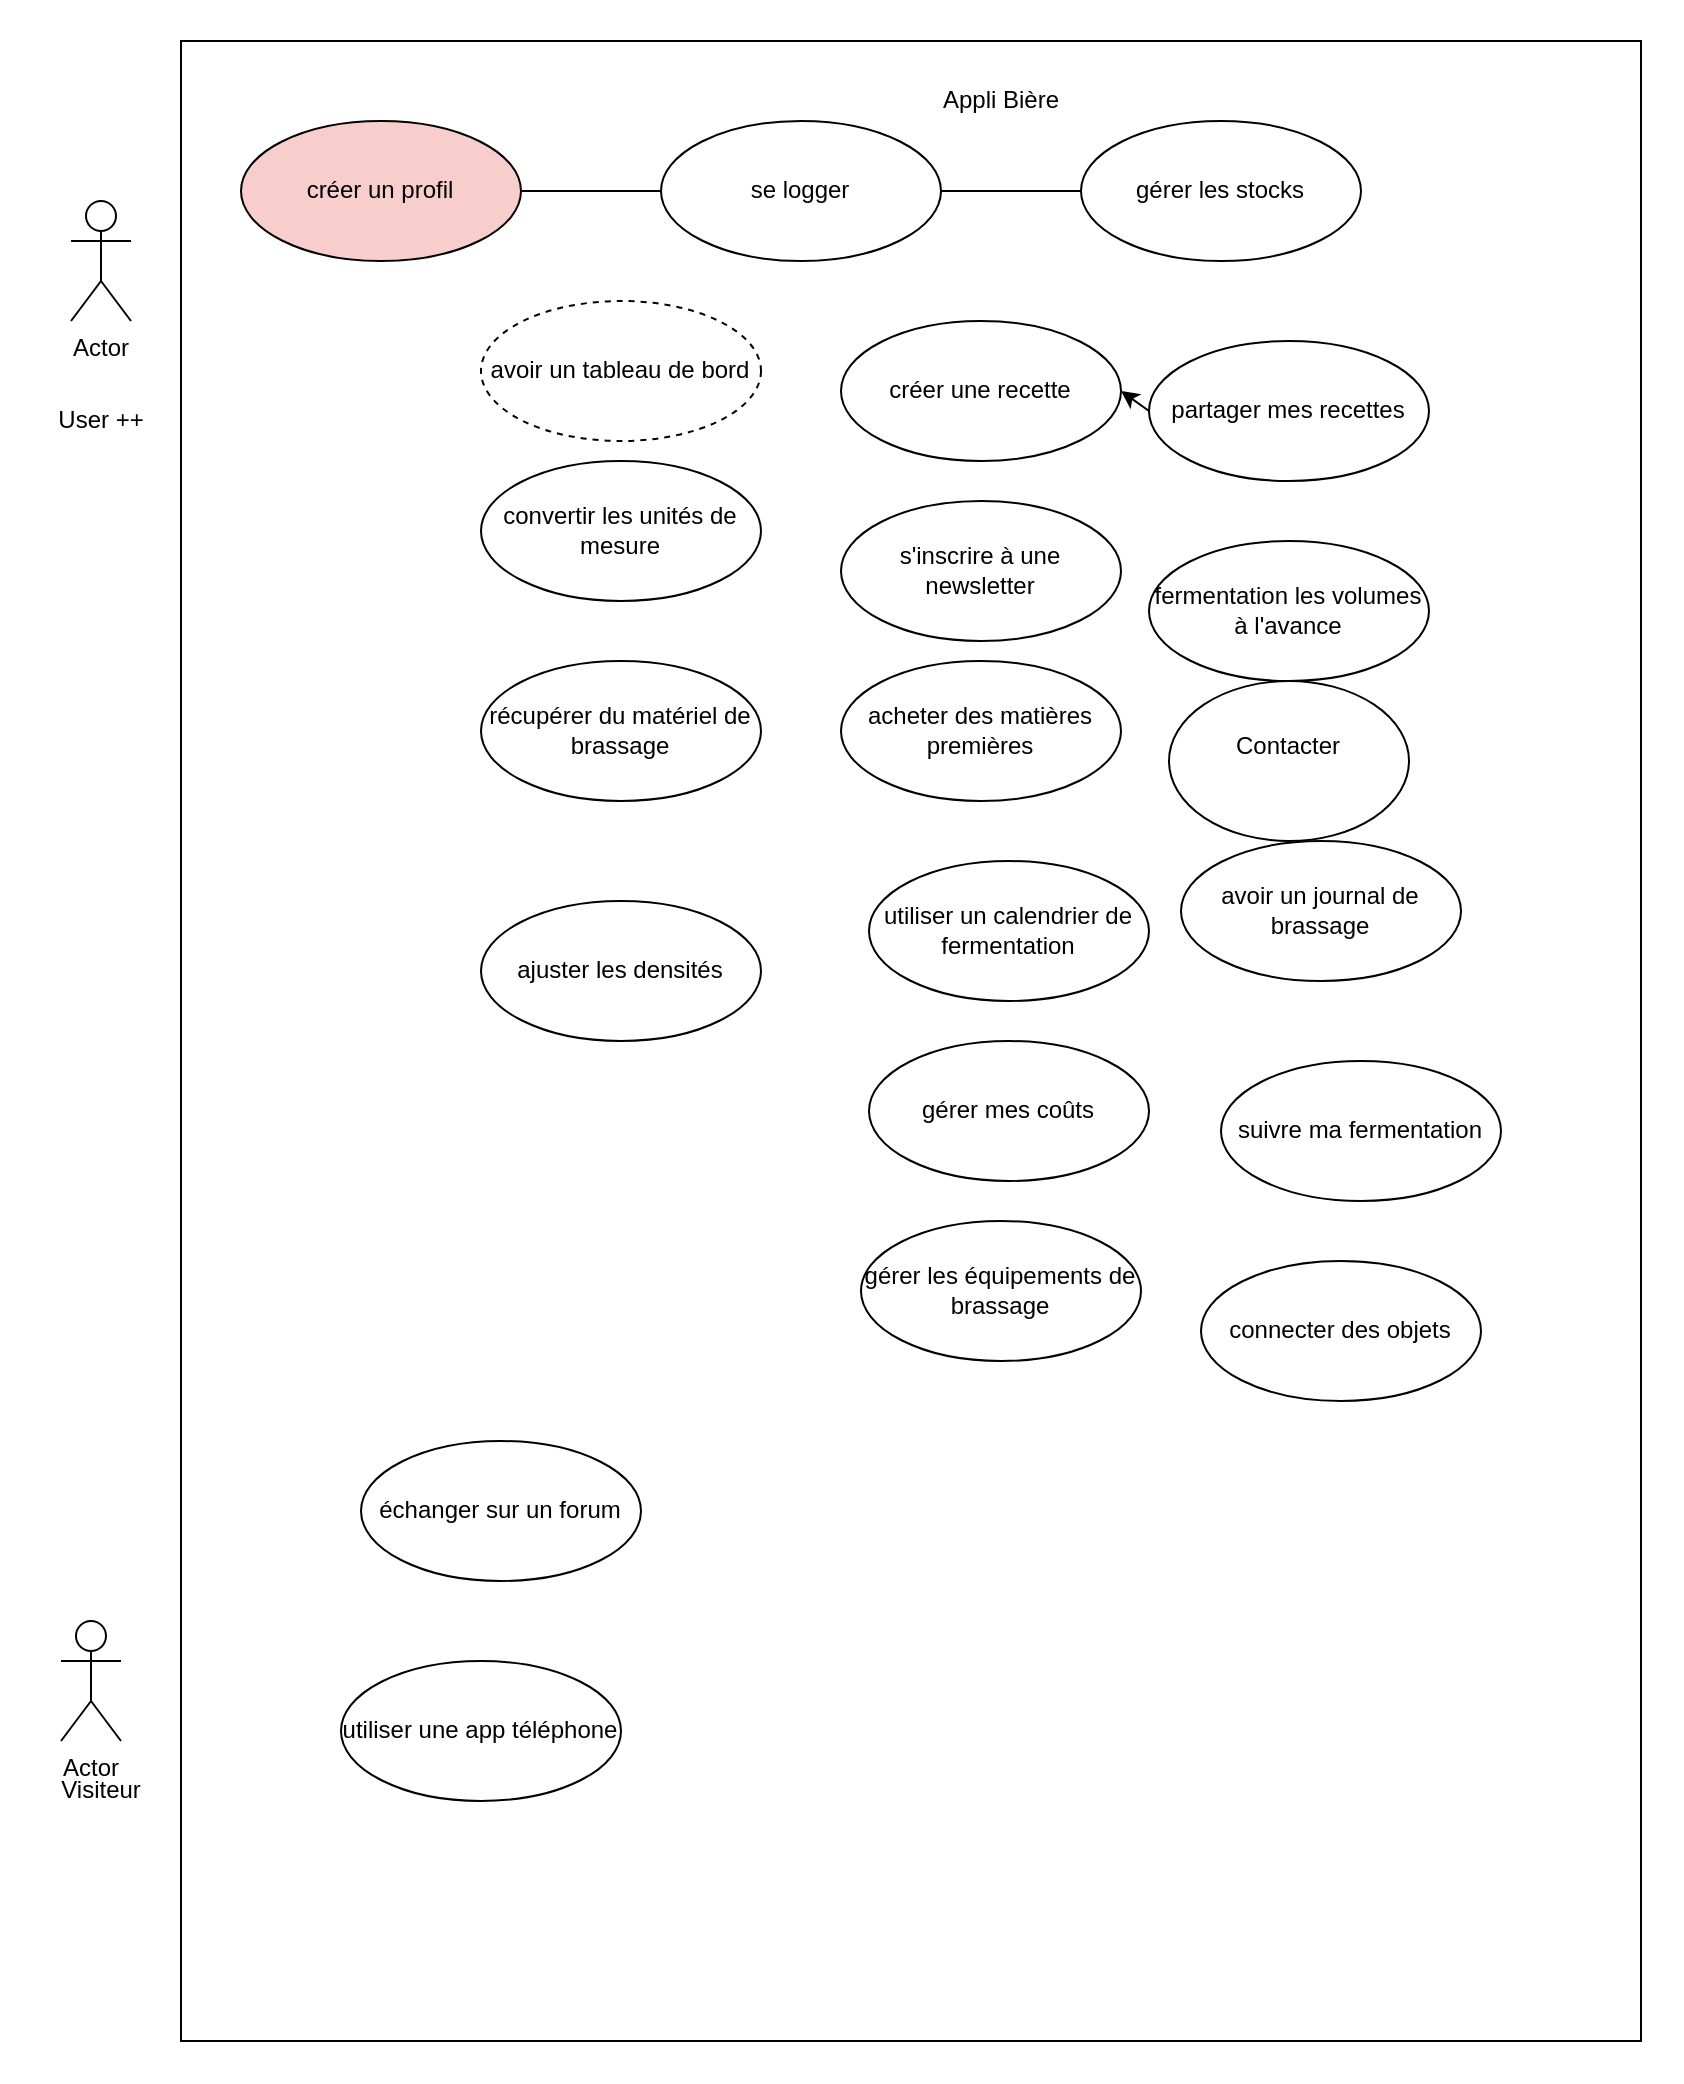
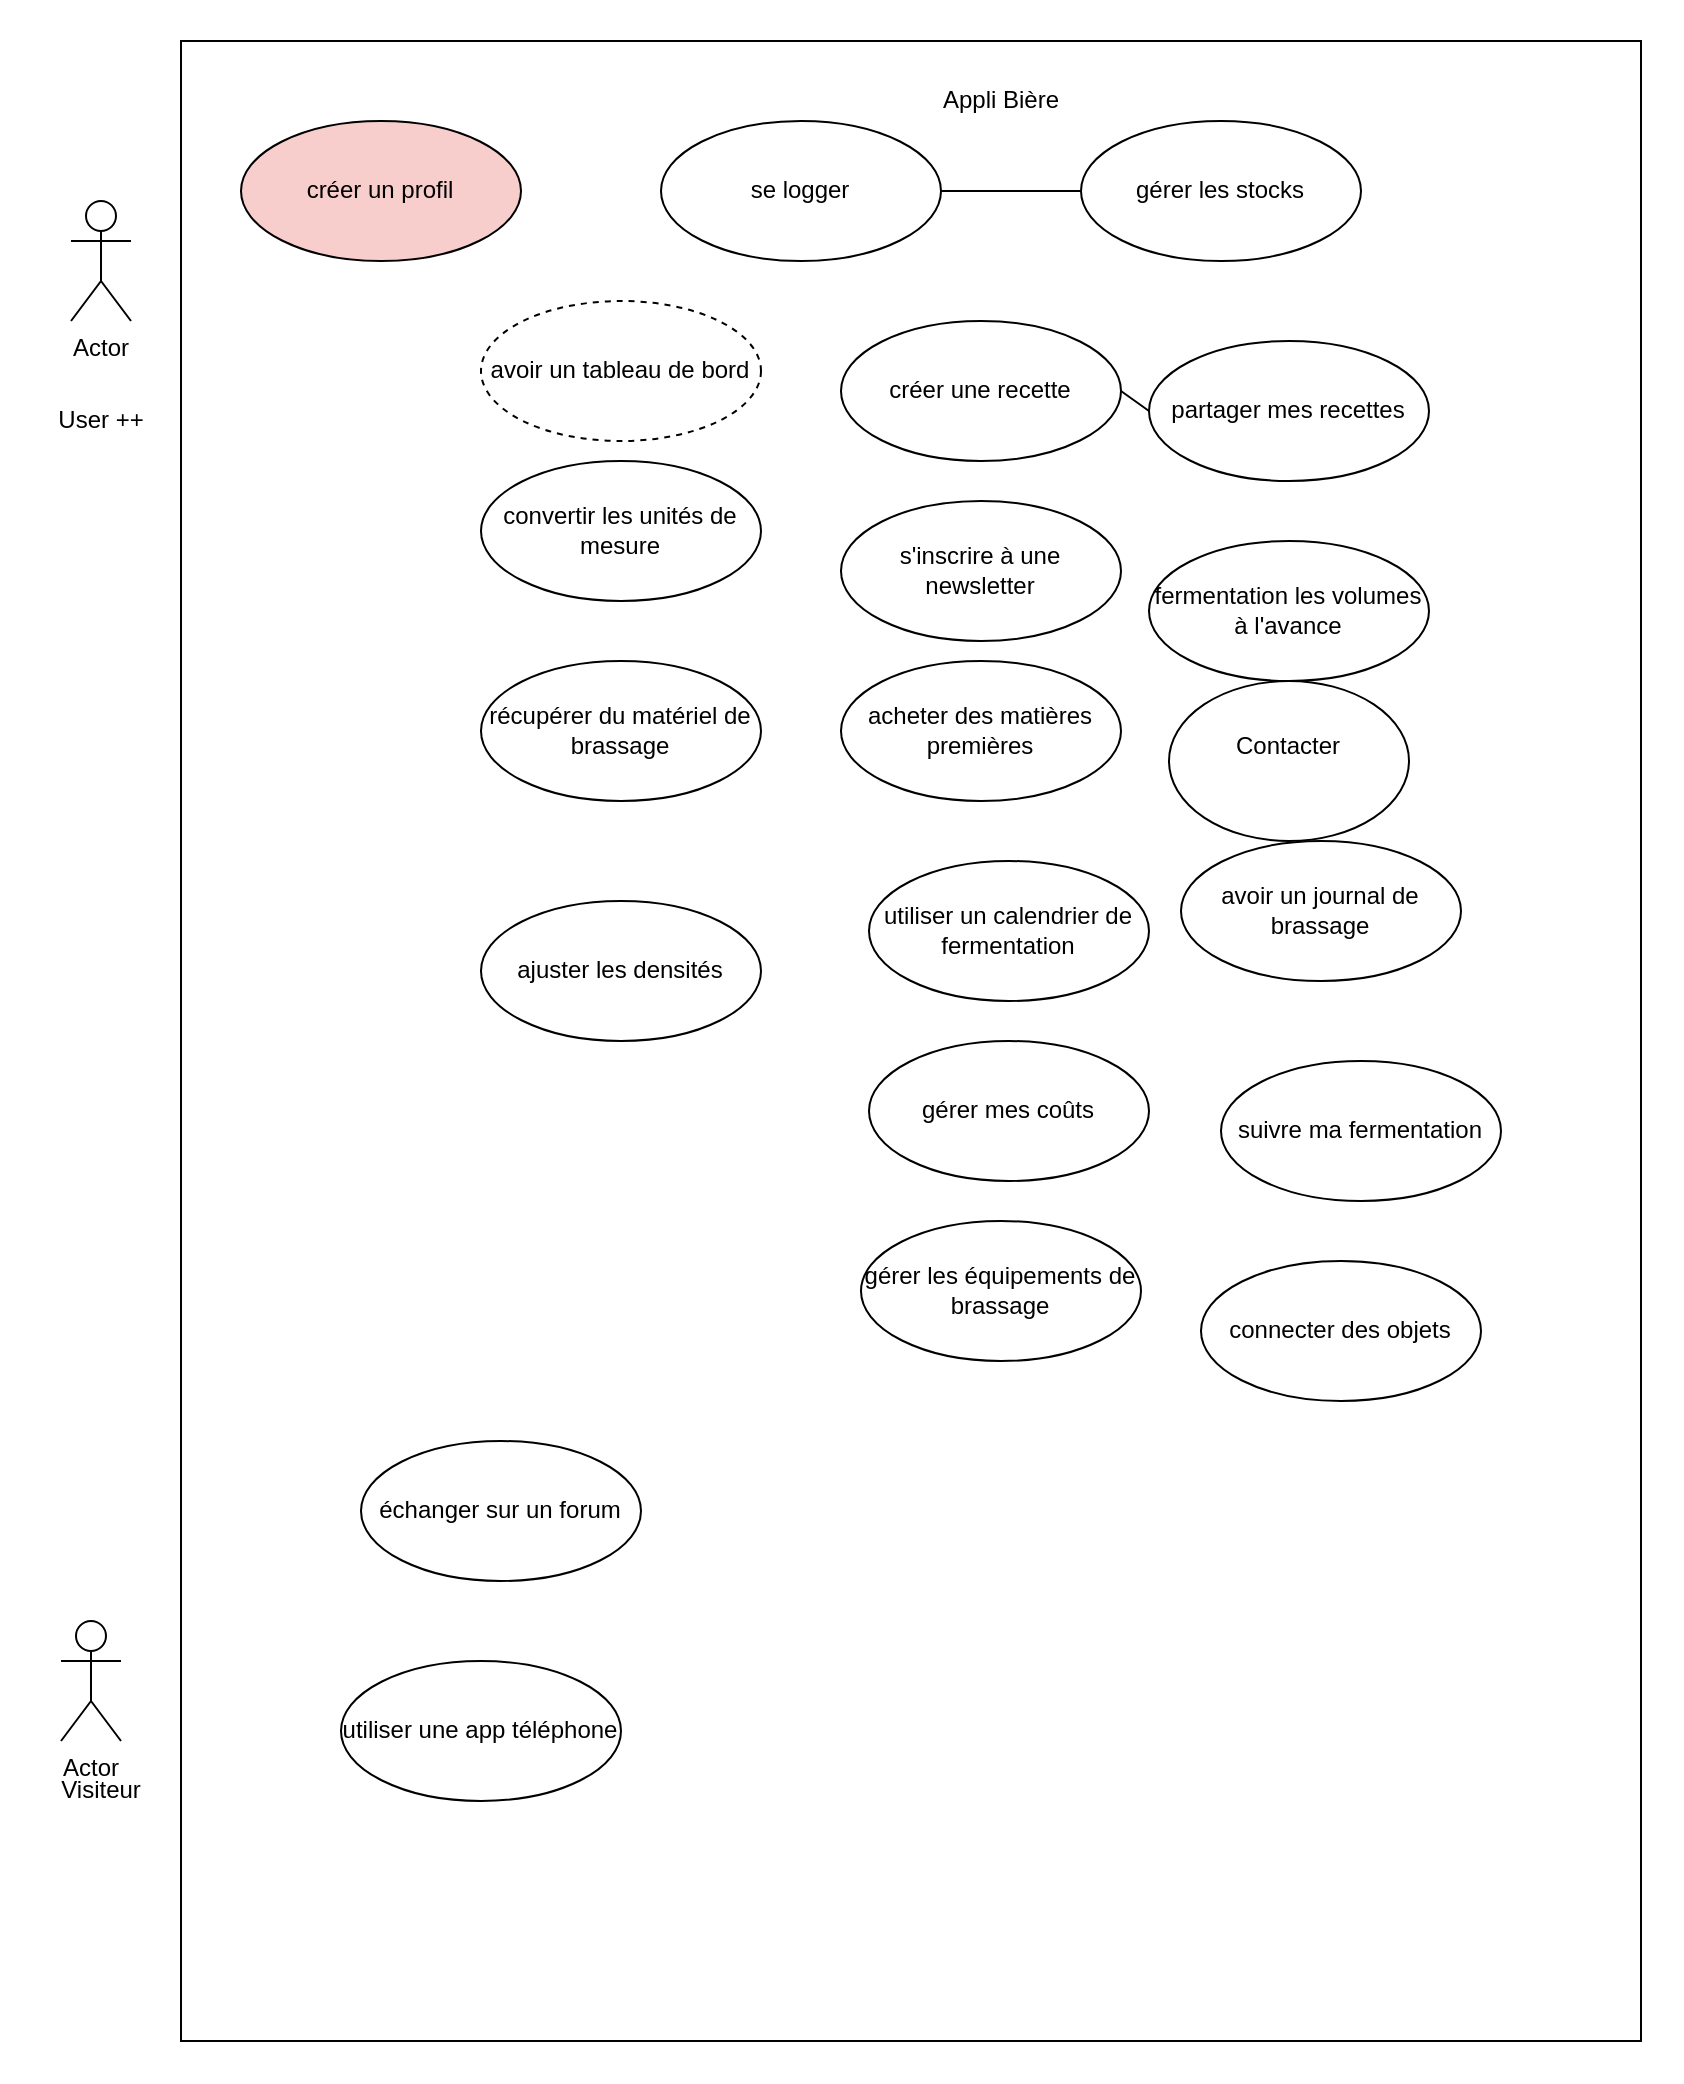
(591, 191) -> none
(1132, 399) -> (1128, 396)
